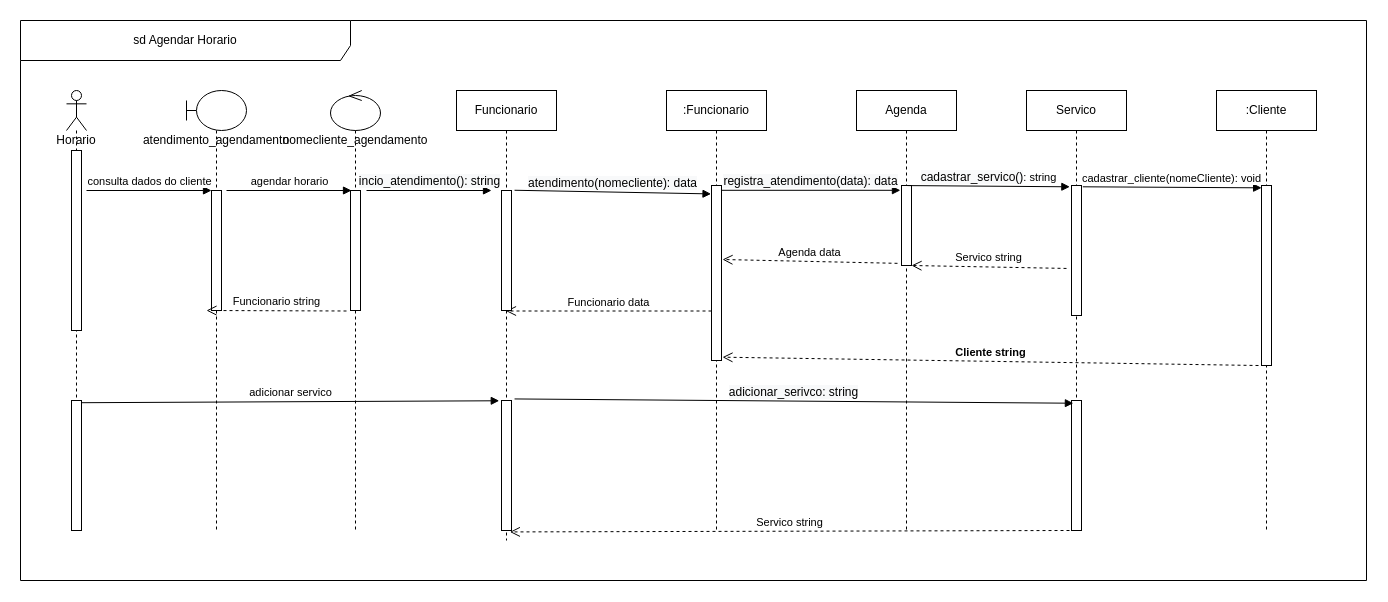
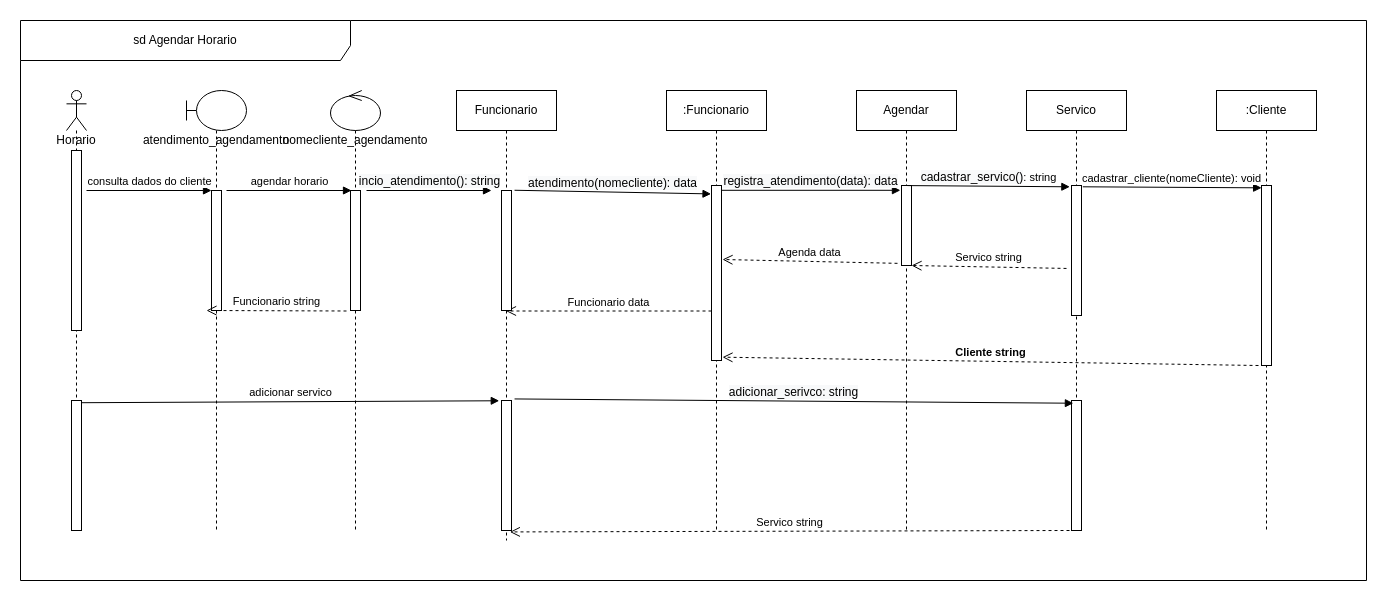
(907, 111) -> (907, 111)
